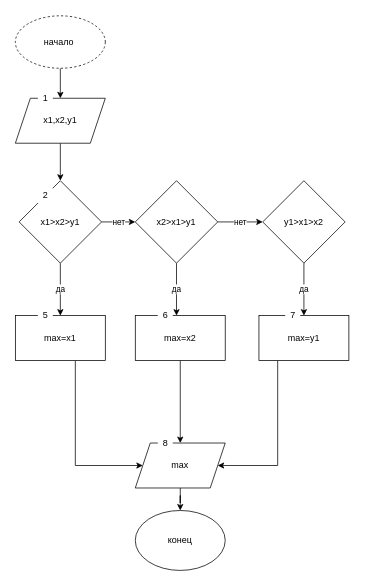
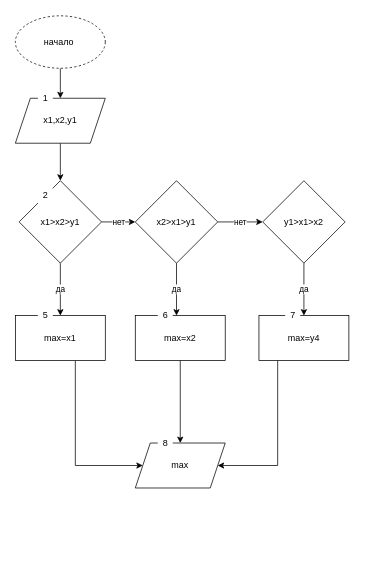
(304, 338) -> (304, 338)
(180, 502) -> none
(180, 540) -> none
